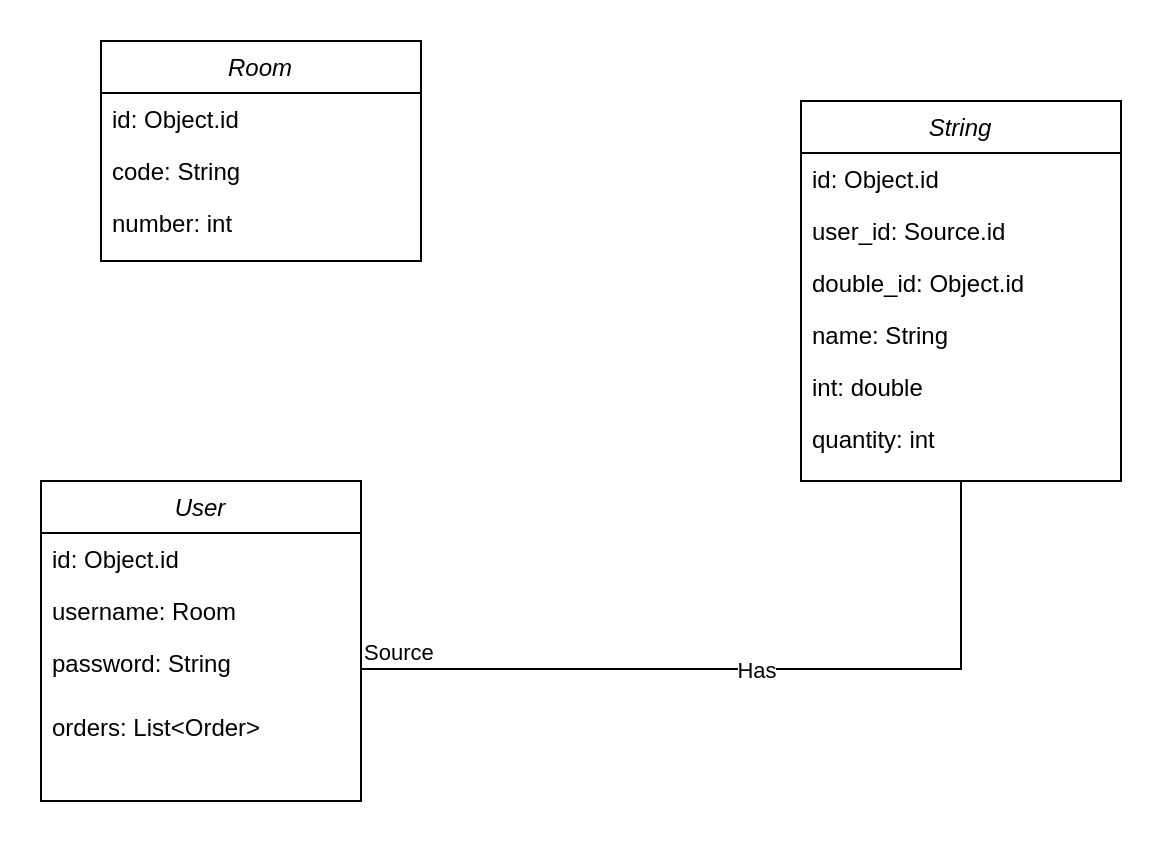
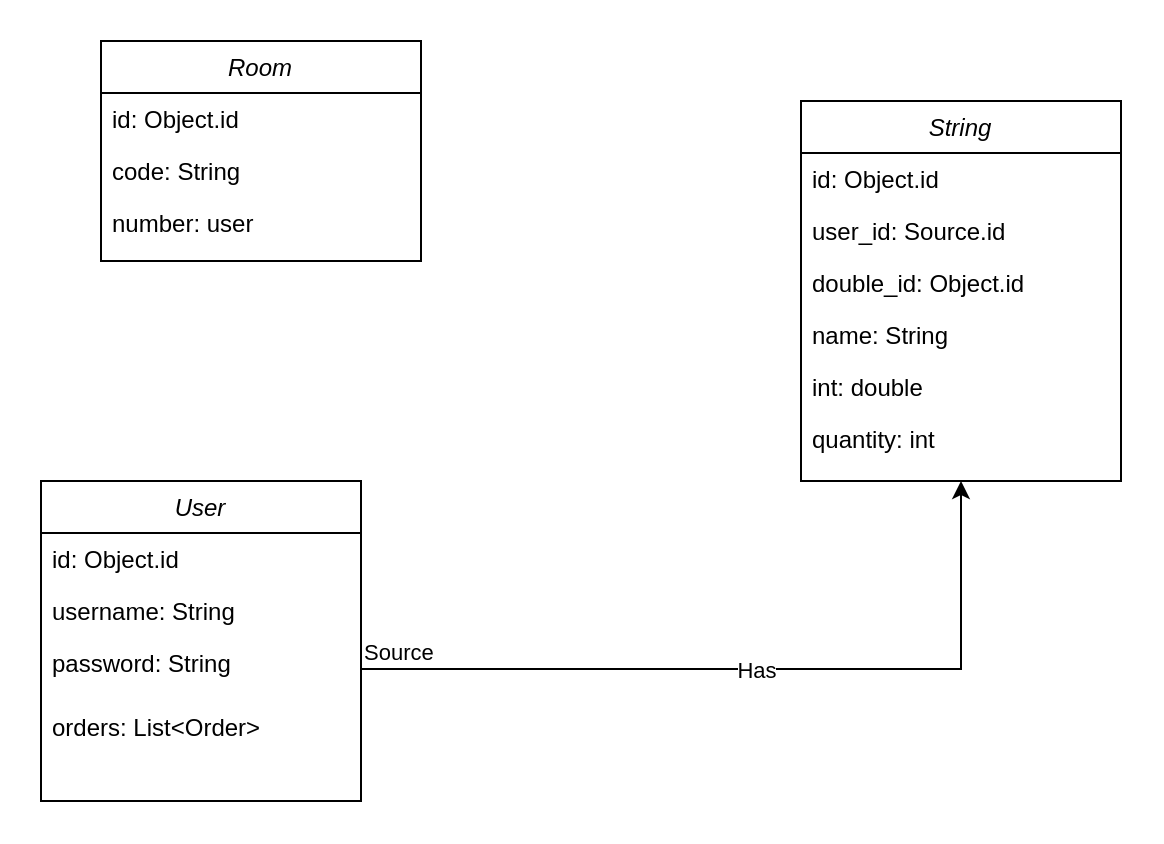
(177, 224) -> (186, 224)
(961, 491) -> (961, 496)
(140, 612) -> (150, 612)
